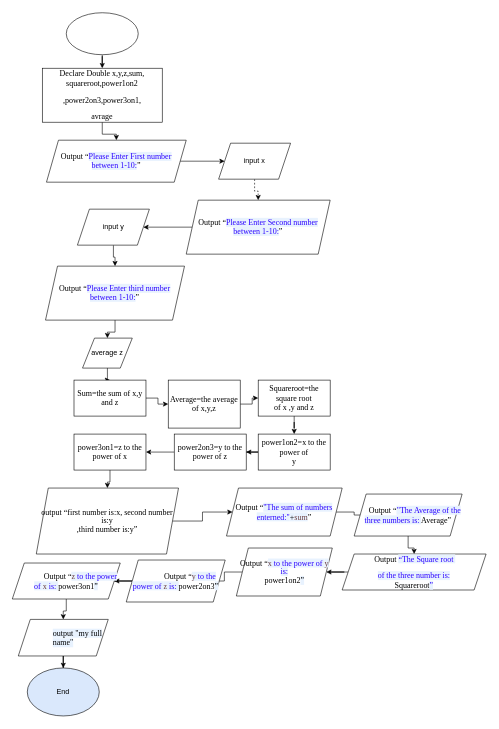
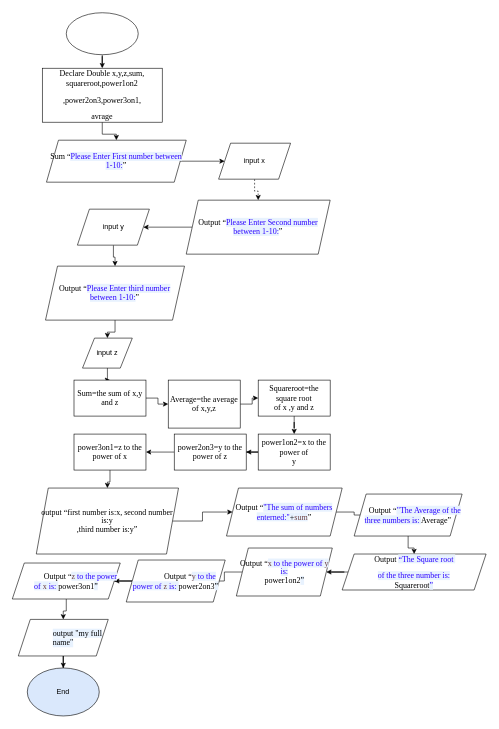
(116, 161) -> (116, 161)
(107, 353) -> (107, 353)
